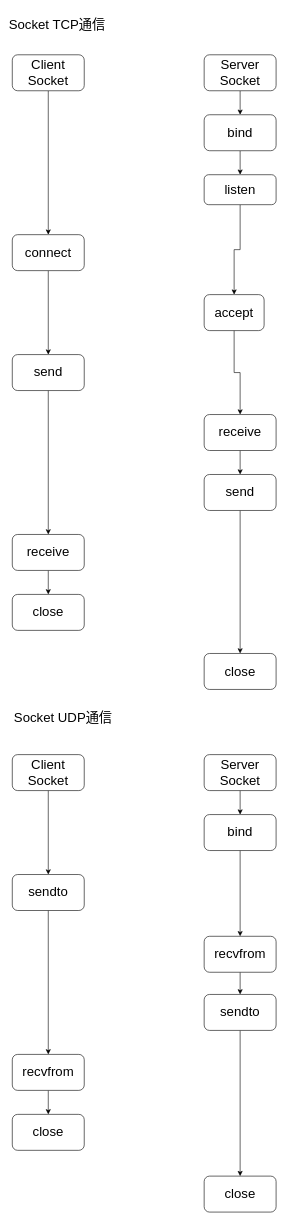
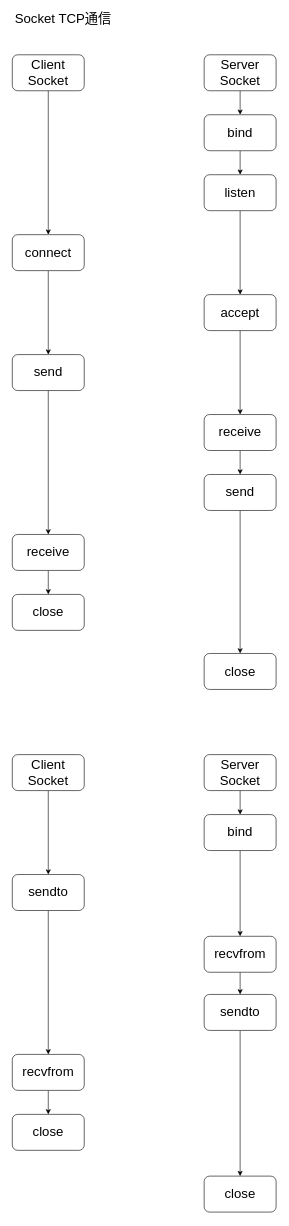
(57, 24) -> (63, 18)
(240, 189) -> (240, 192)
(234, 312) -> (240, 312)
(63, 719) -> none
